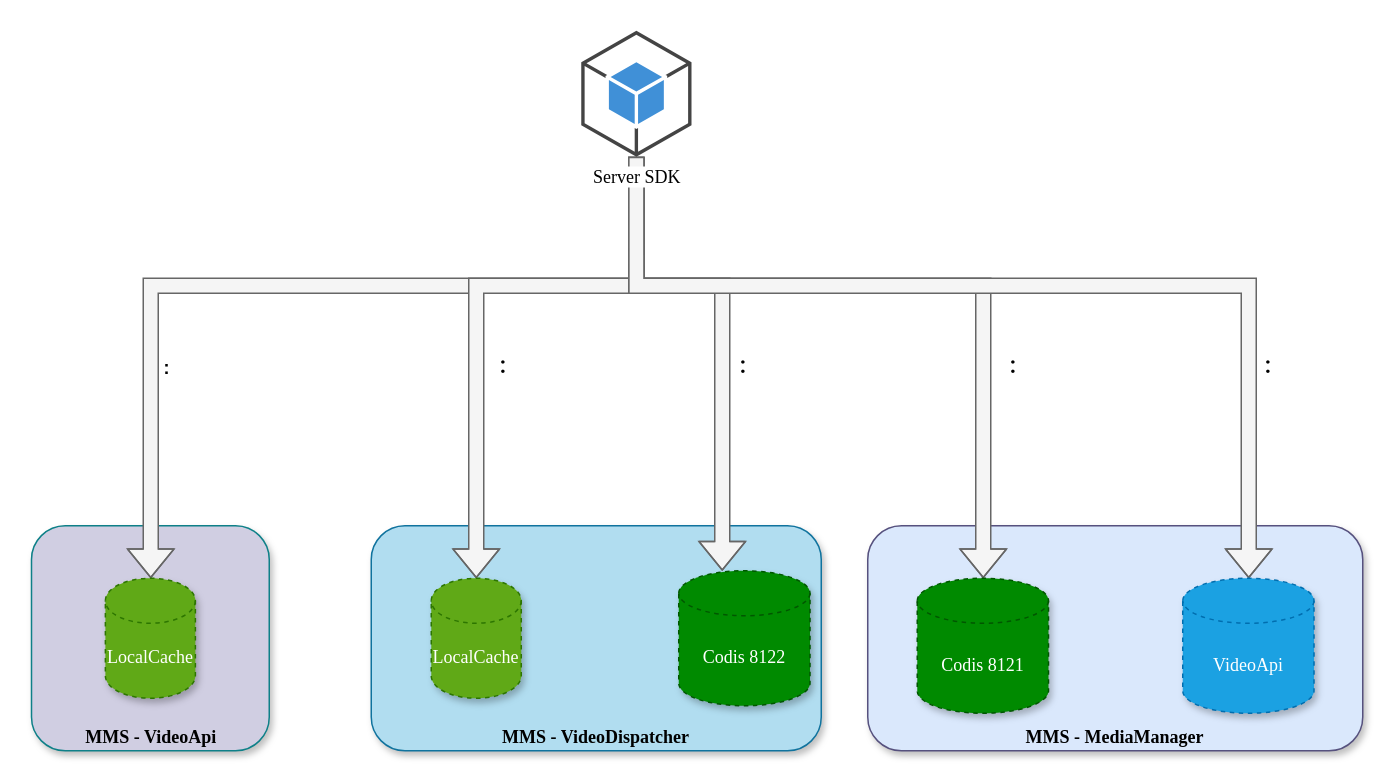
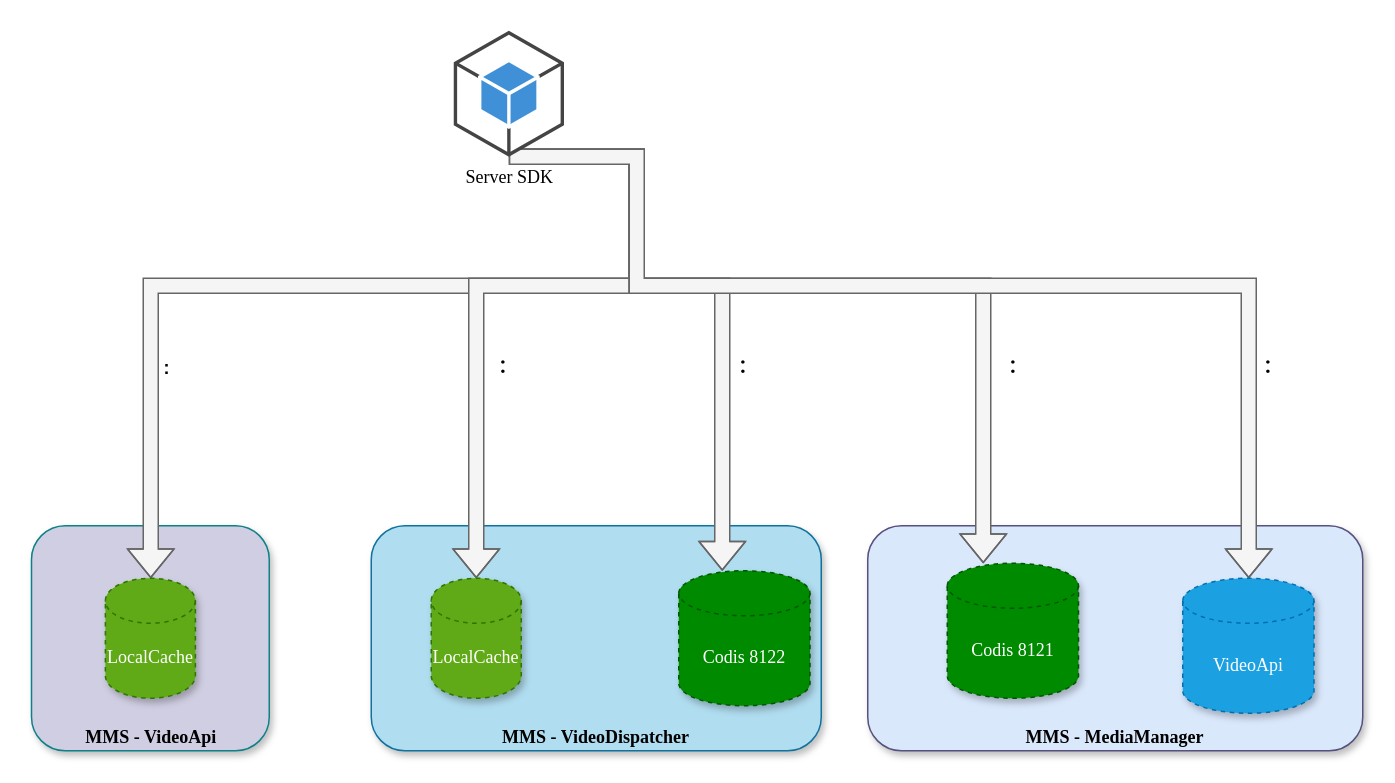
(636, 94) -> (509, 94)
(983, 646) -> (1013, 631)
